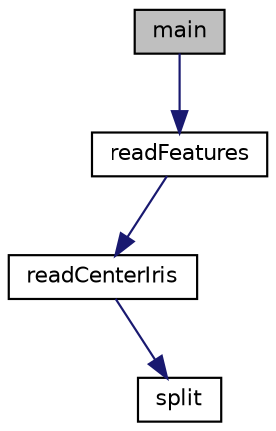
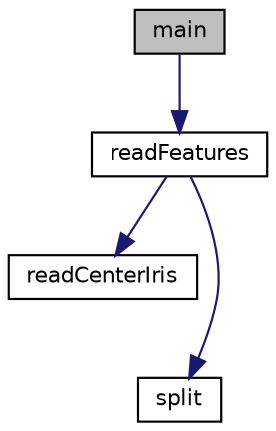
(135, 329) -> (218, 266)
